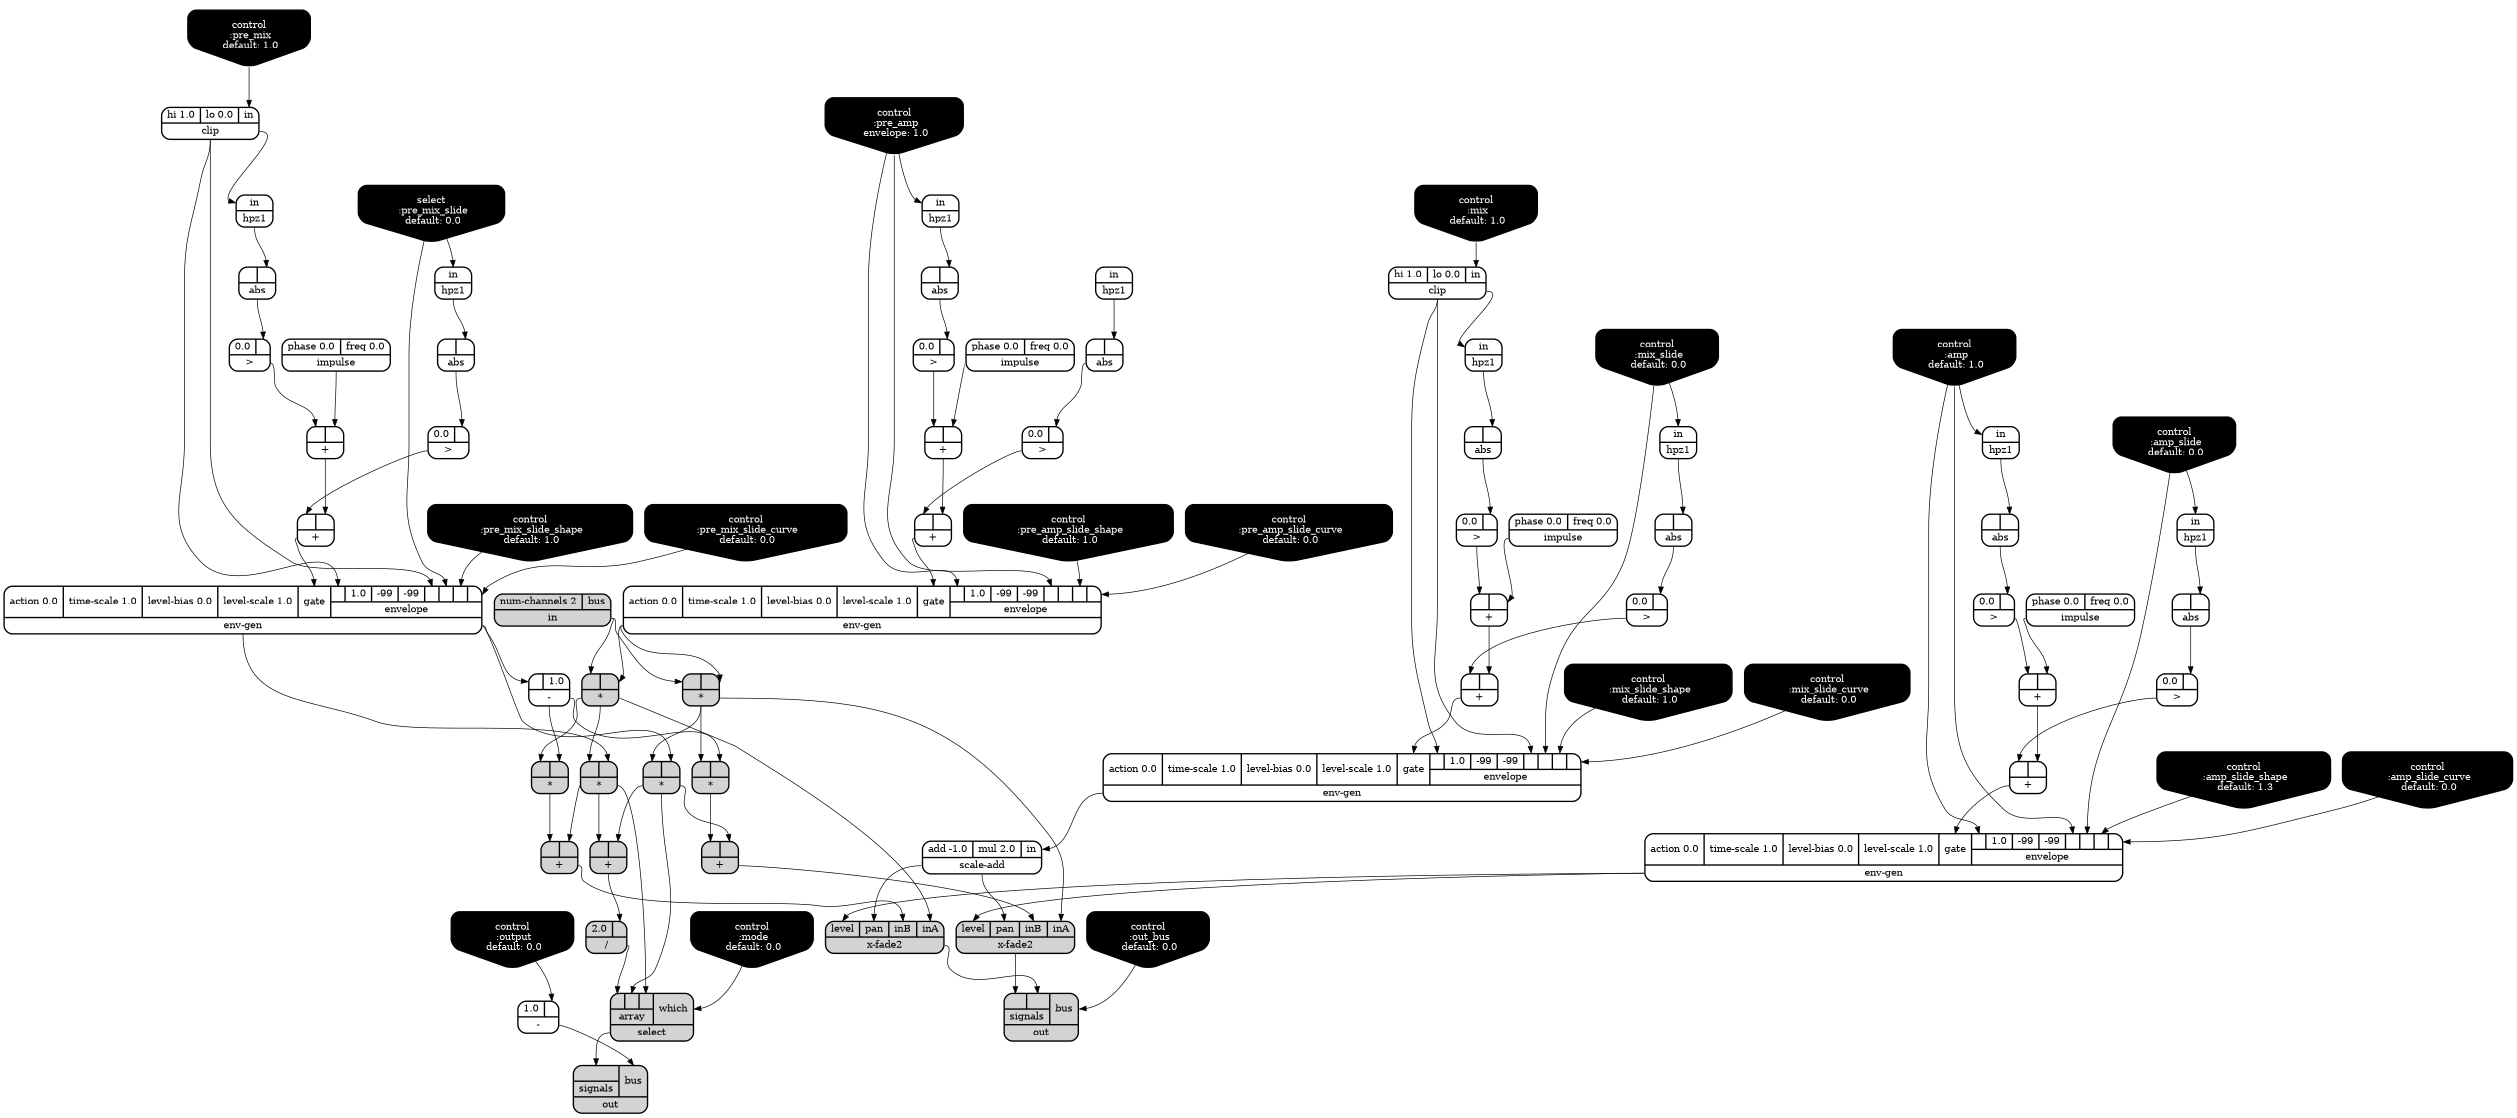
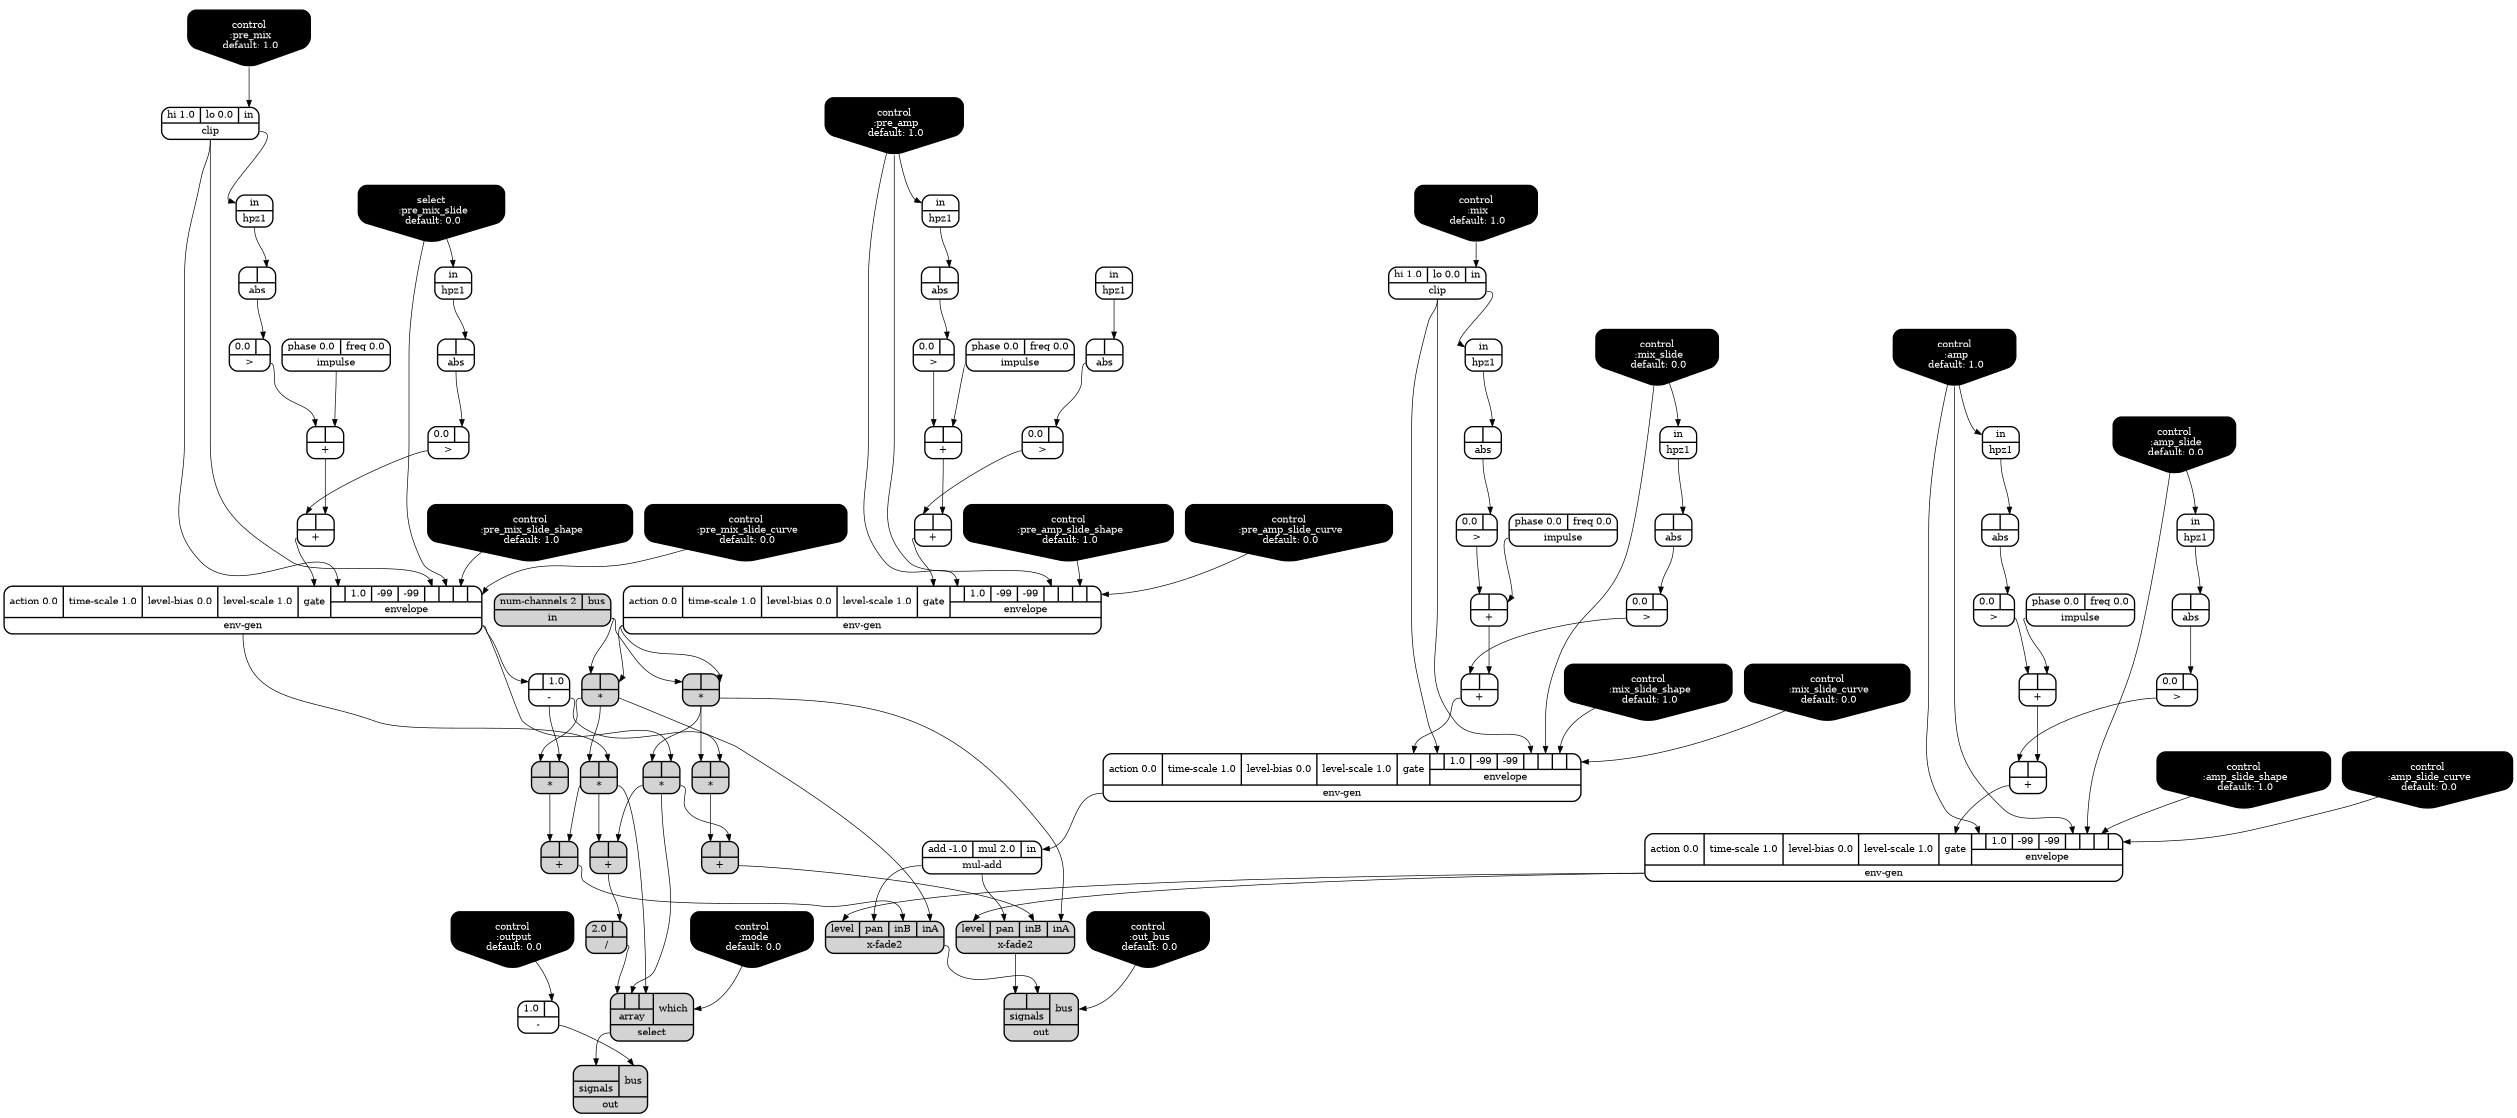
(894, 123) -> (894, 123)
(2244, 778) -> (2244, 778)
(982, 865) -> (982, 865)
